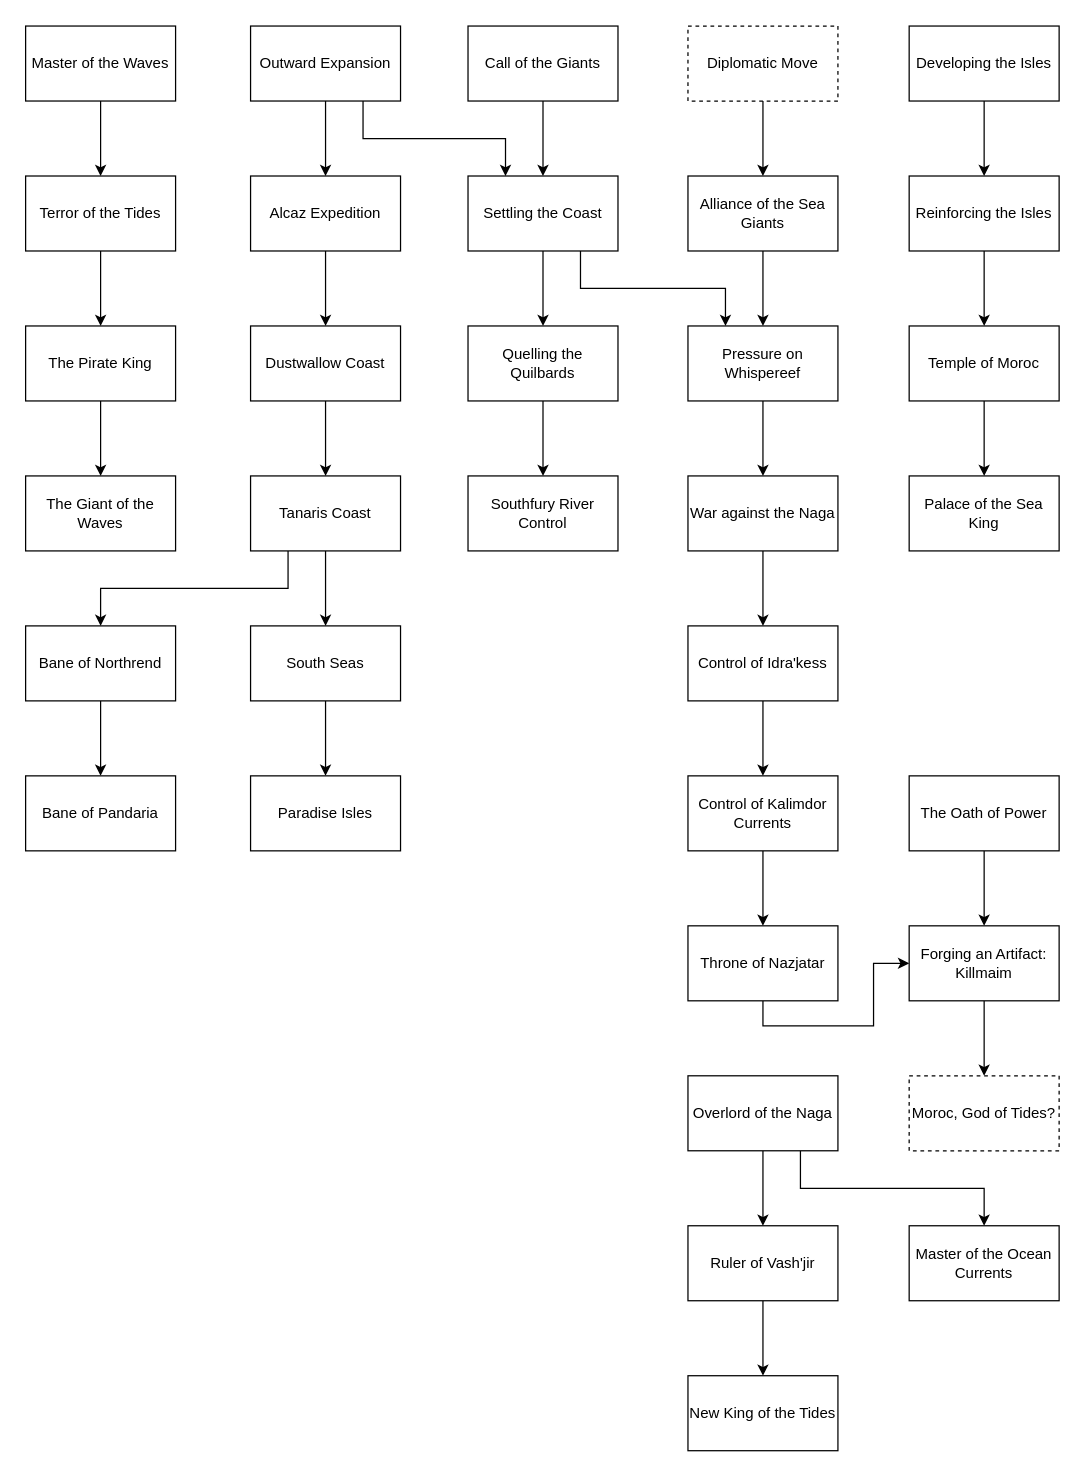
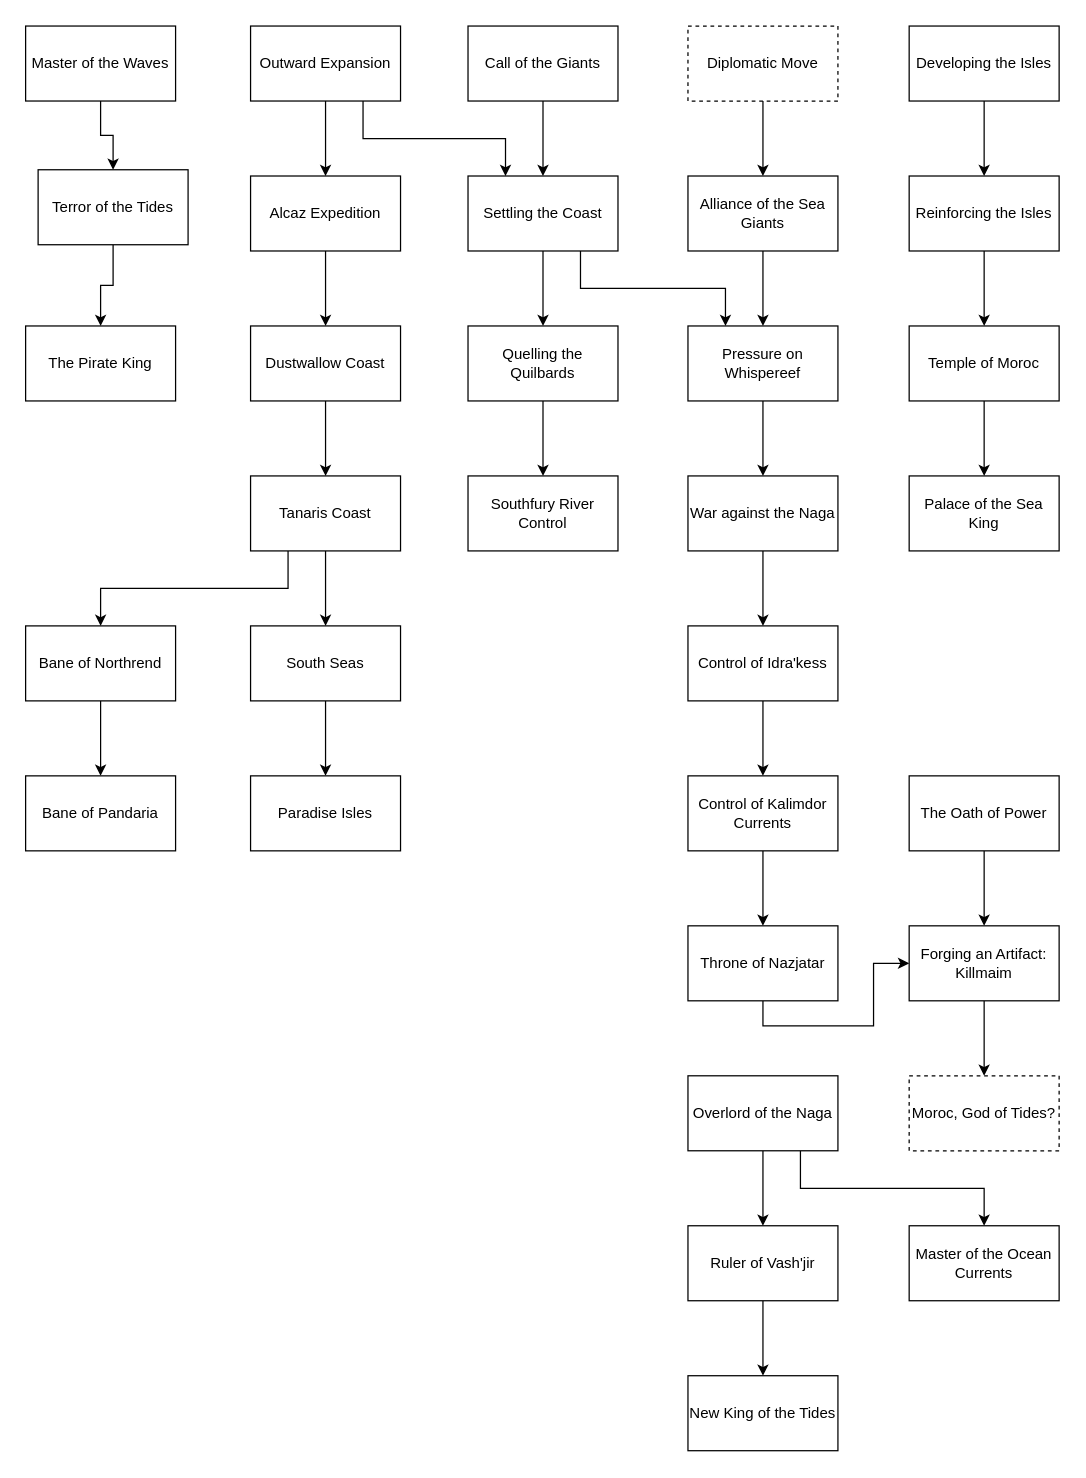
(101, 213) -> (113, 207)
(101, 434) -> none
(101, 513) -> none
